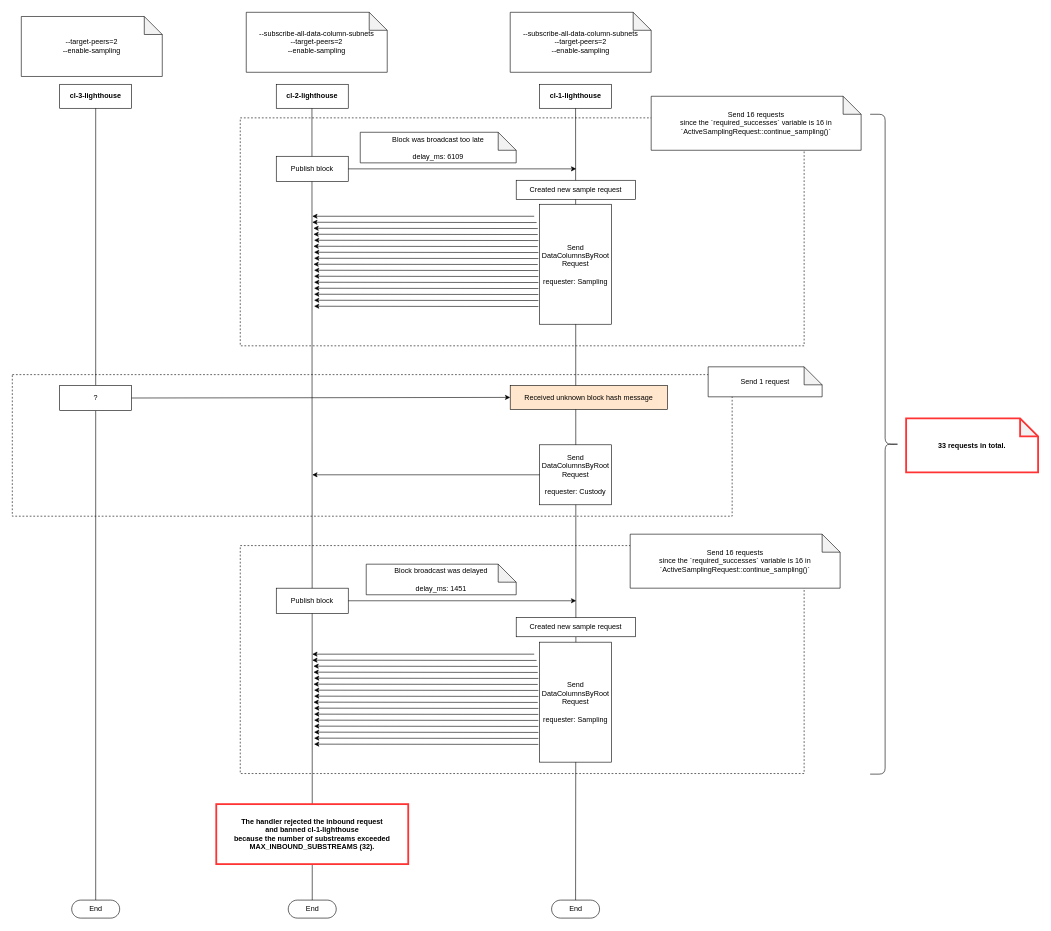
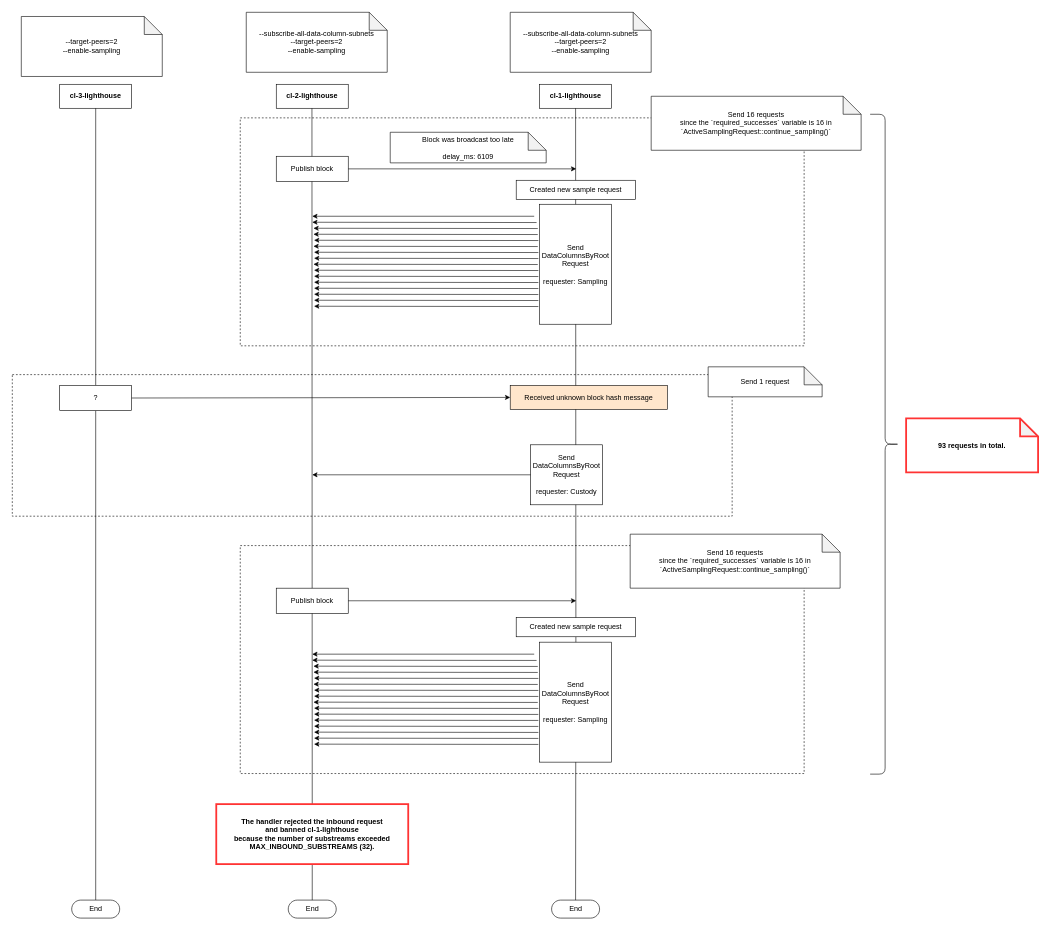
(438, 148) -> (468, 148)
(972, 446) -> (972, 446)
(576, 475) -> (567, 475)
(441, 580) -> none
